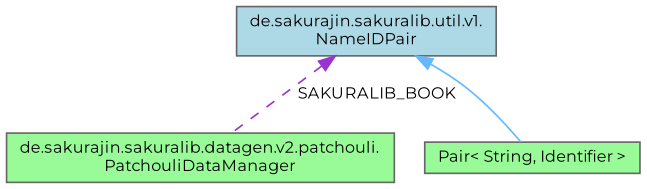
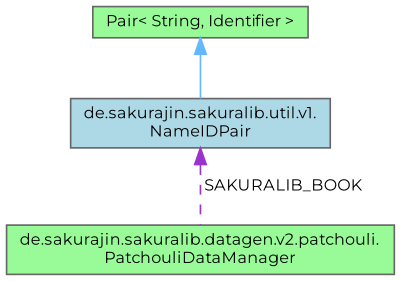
(479, 99) -> (200, 77)
